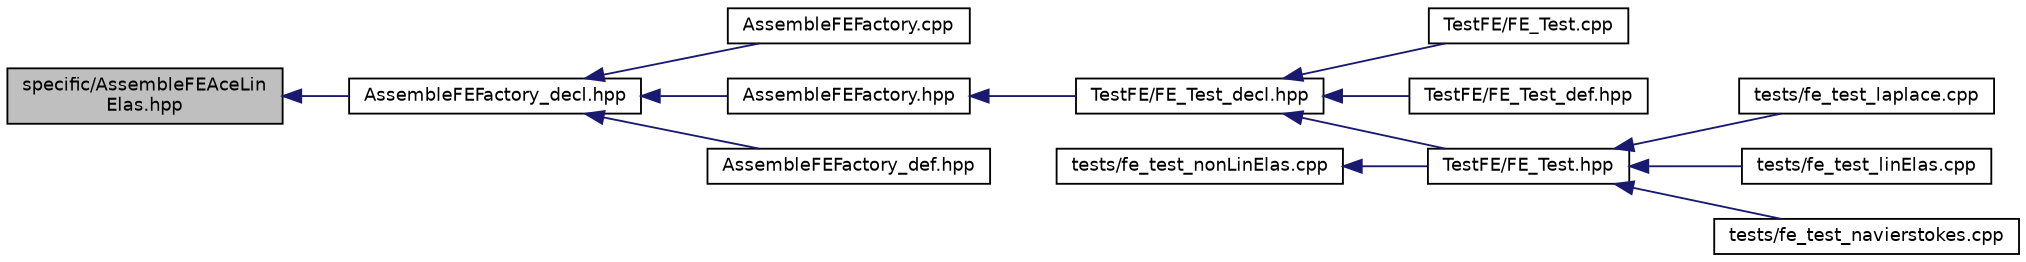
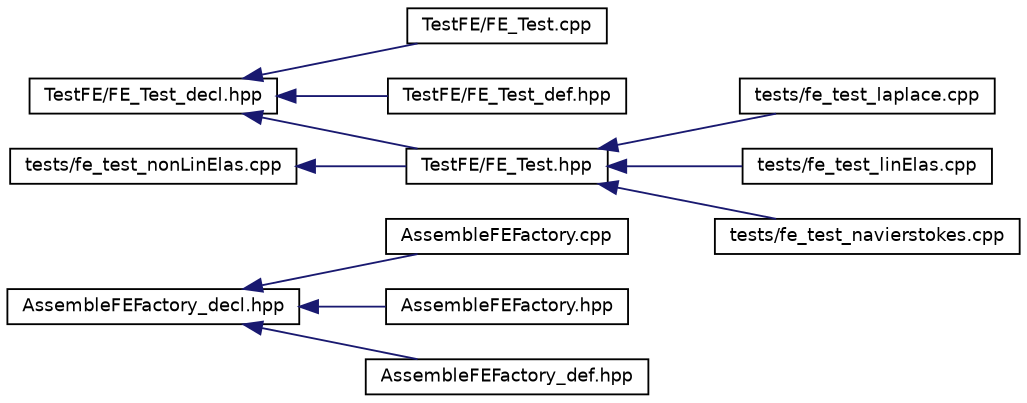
(145, 96) -> none
(1032, 96) -> none
